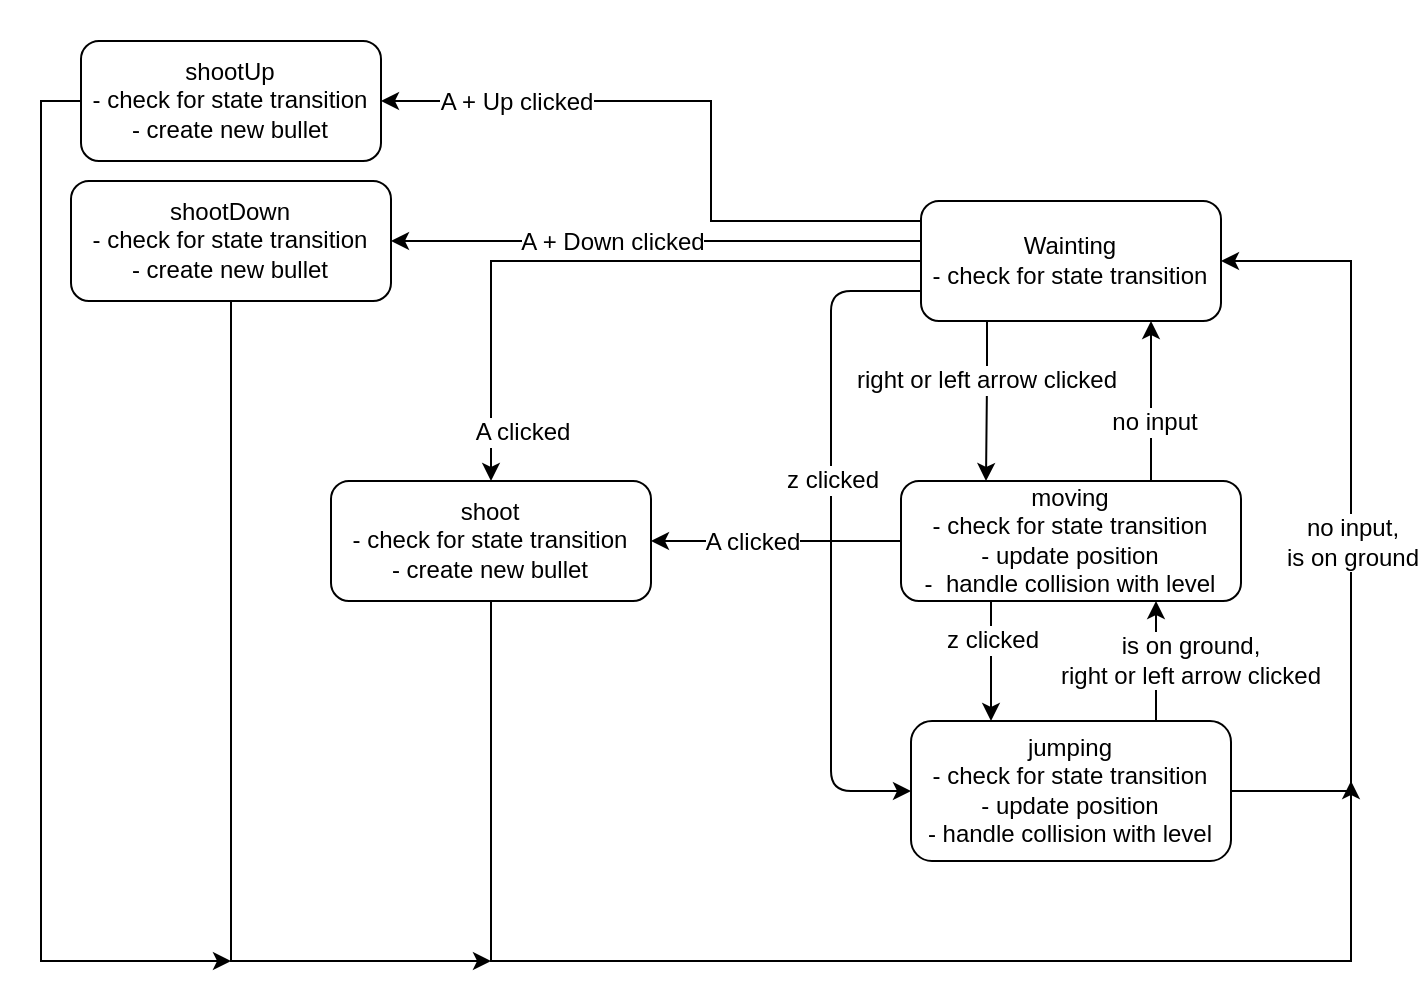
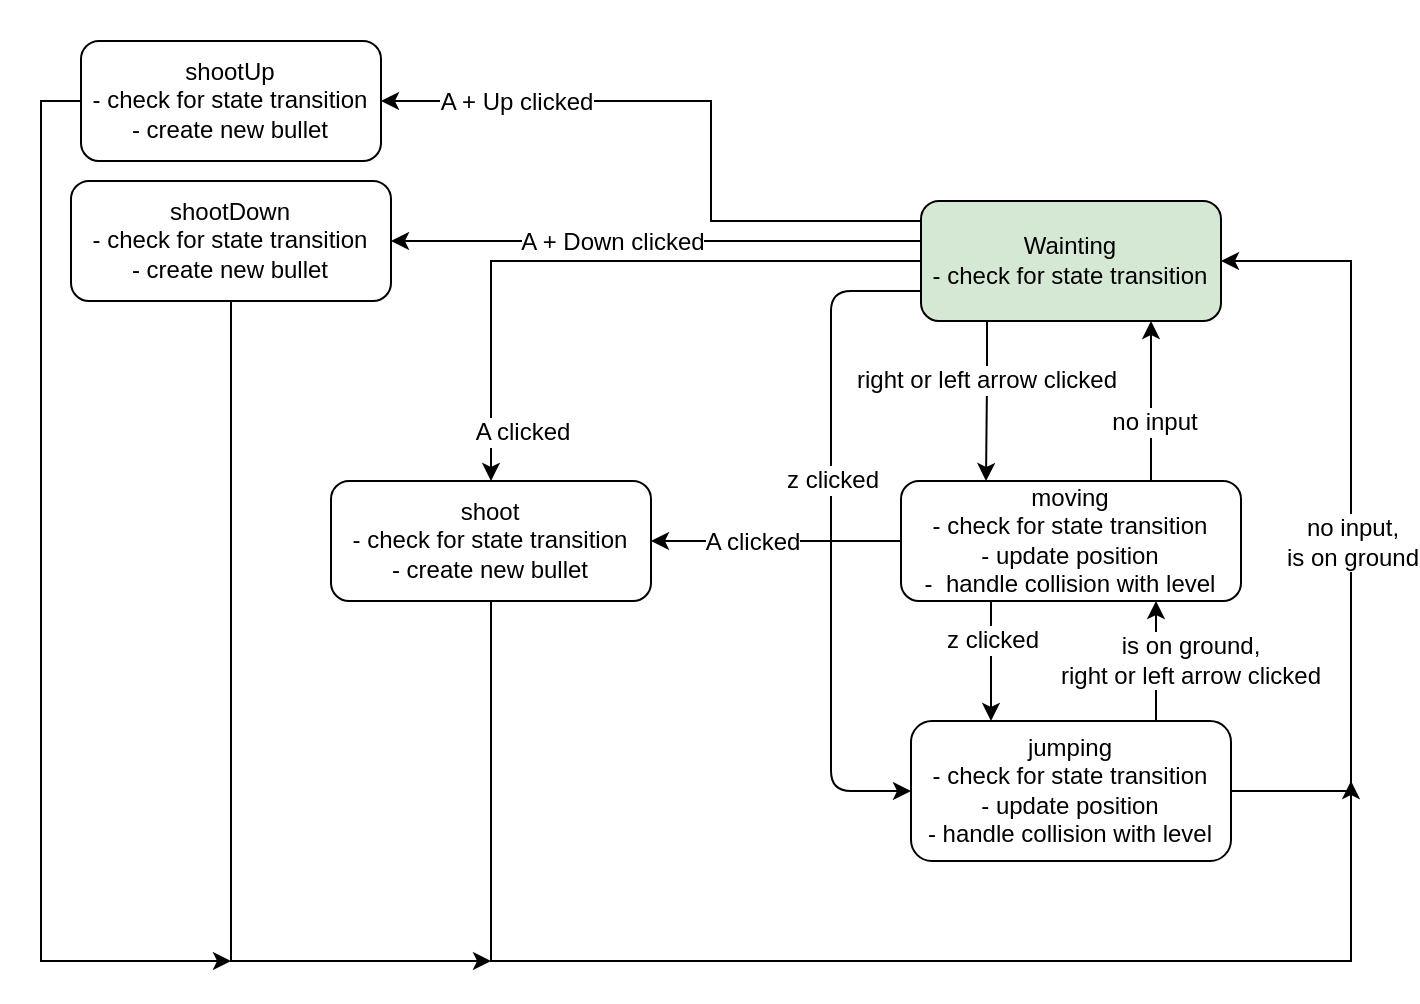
(1071, 261) -> (1071, 261)
